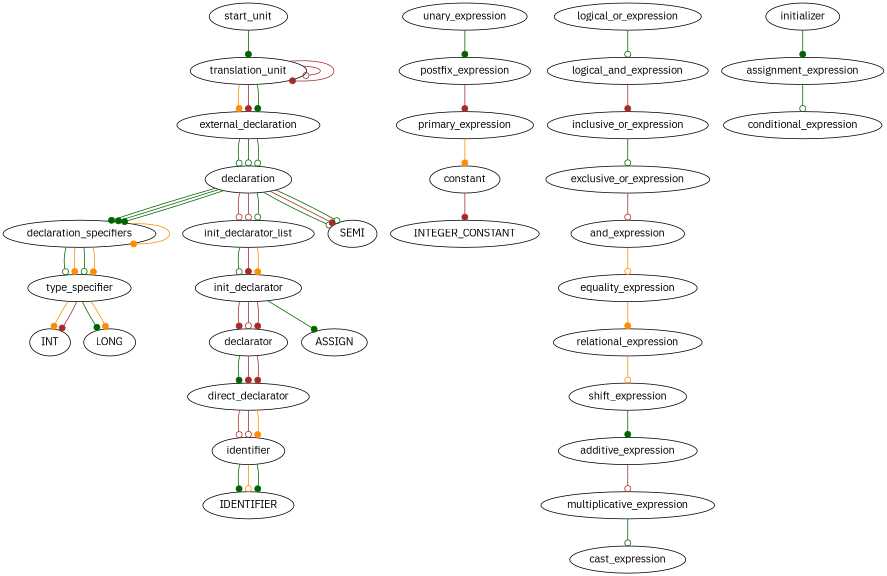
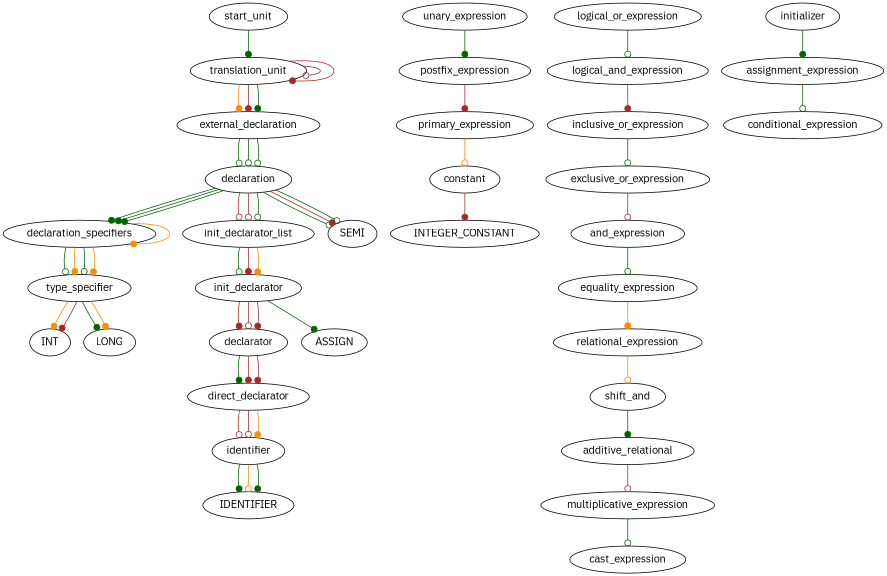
(465, 149) -> (465, 149)
(628, 258) -> (628, 258)
(628, 397) -> (628, 397)
(628, 451) -> (628, 451)
